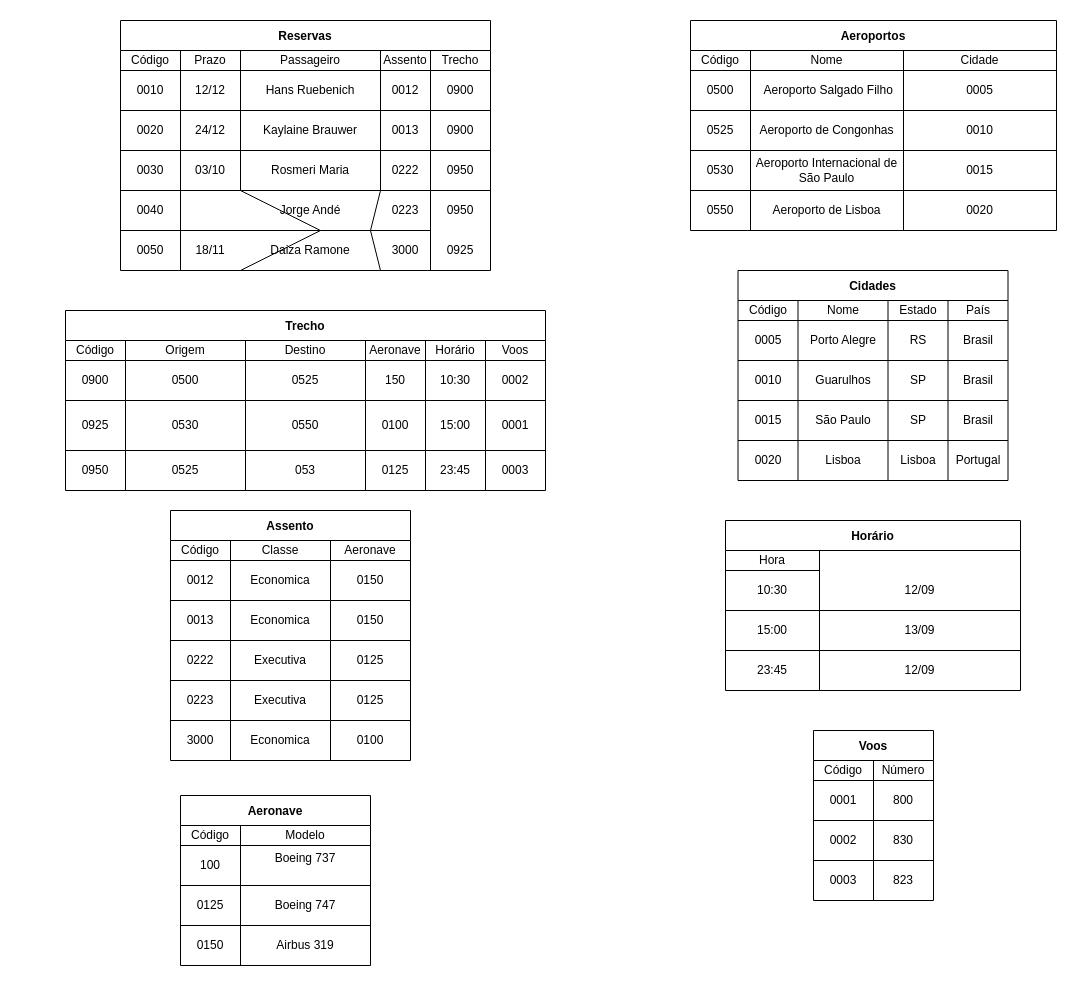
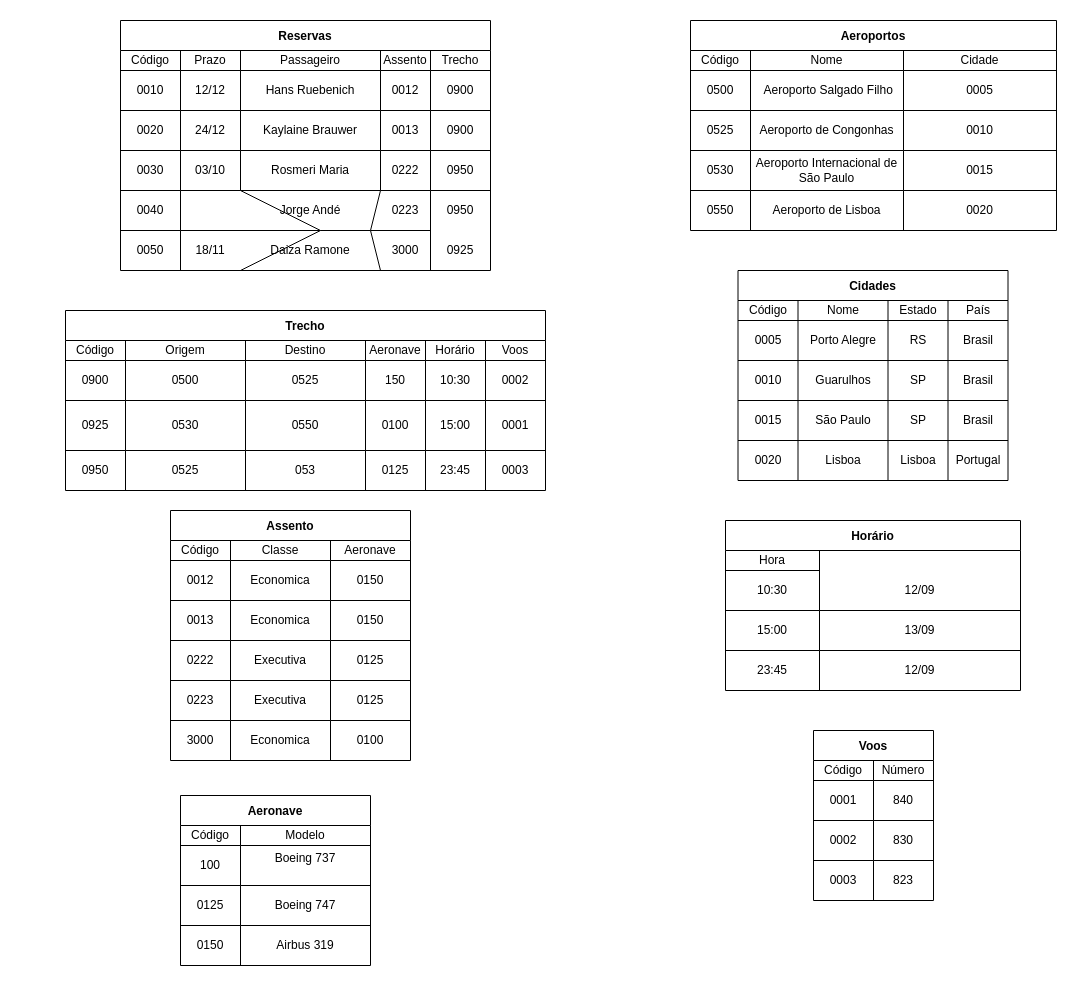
(904, 801) -> (904, 801)
